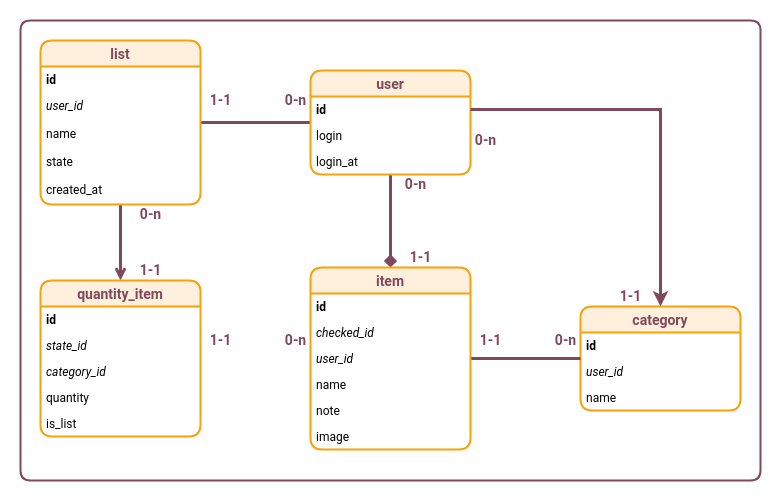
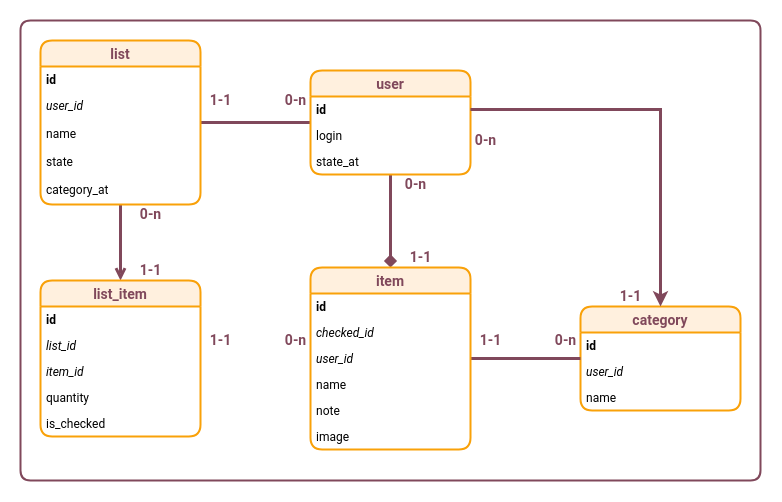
(340, 162) -> (343, 162)
(80, 190) -> (83, 190)
(120, 294) -> (120, 294)
(71, 346) -> (65, 346)
(81, 372) -> (66, 372)
(65, 424) -> (78, 424)
